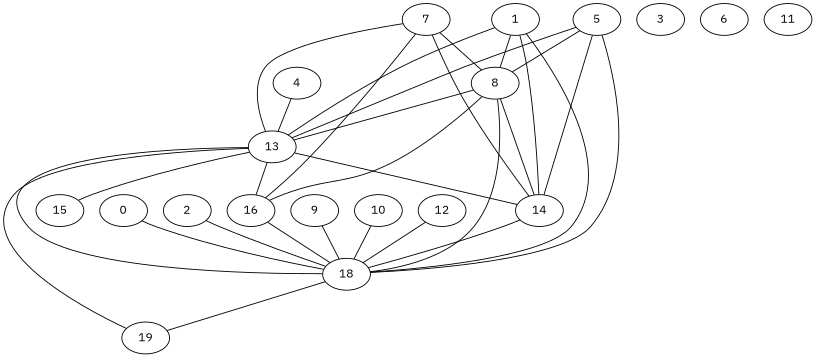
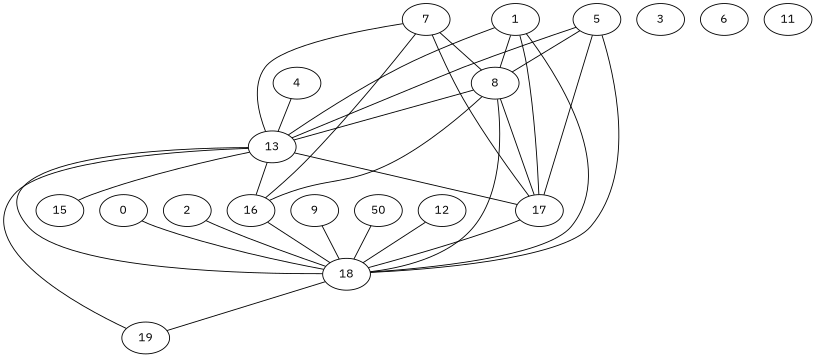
(378, 211) -> (378, 211)
(539, 211) -> (539, 211)
